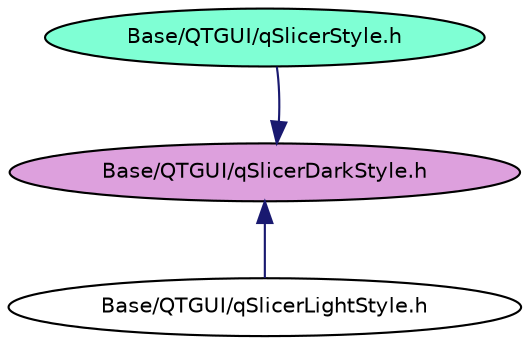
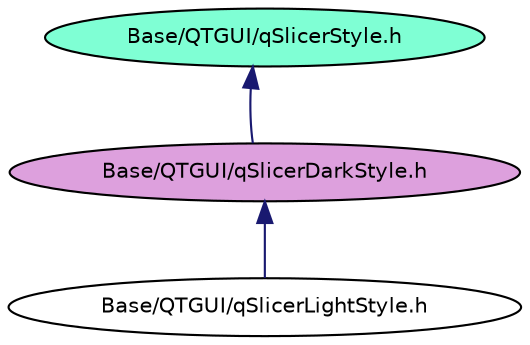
(279, 94) -> (251, 116)
